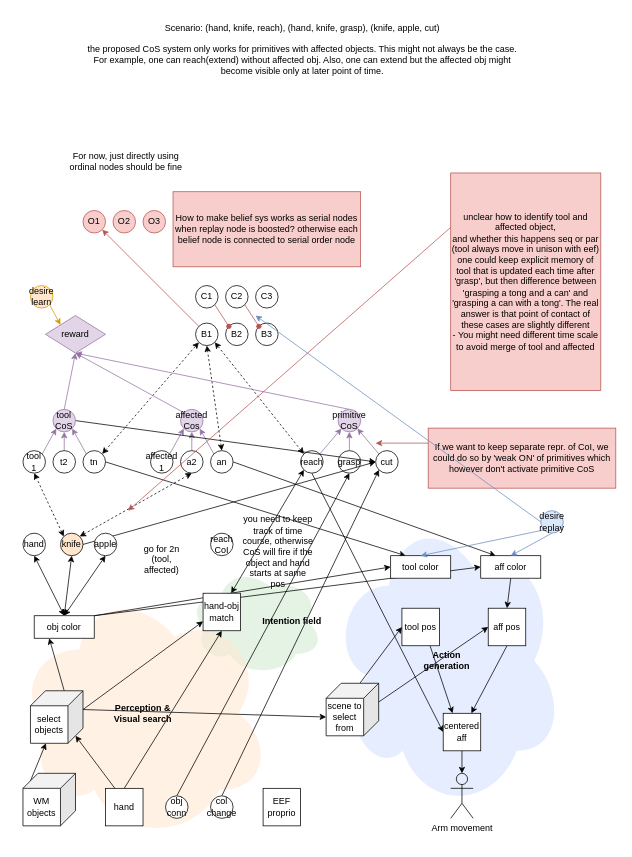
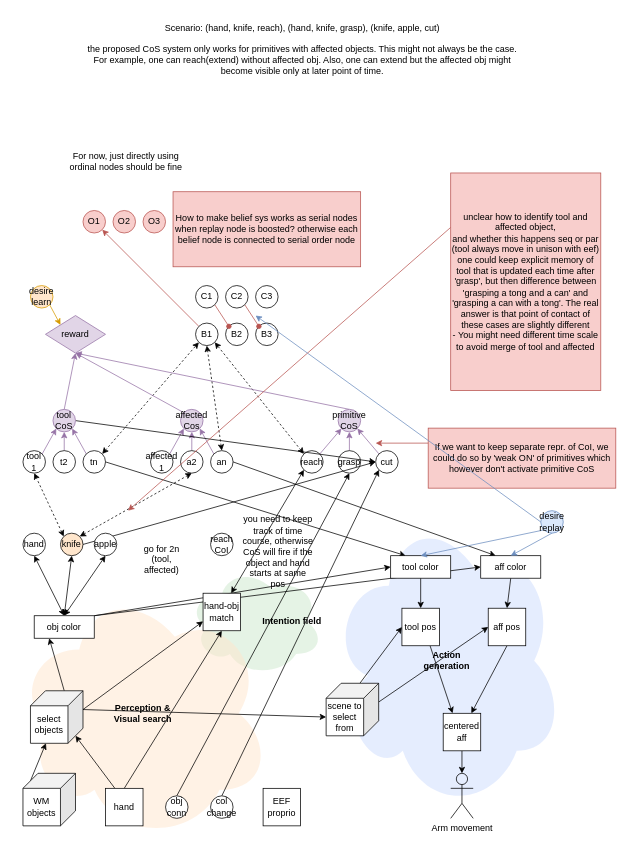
none -> (420, 590)
(376, 600) -> none
